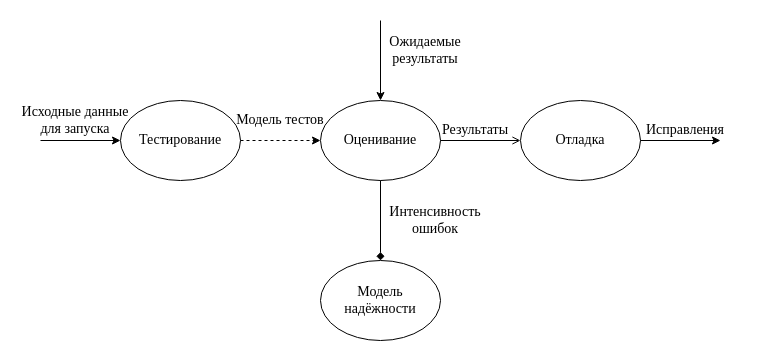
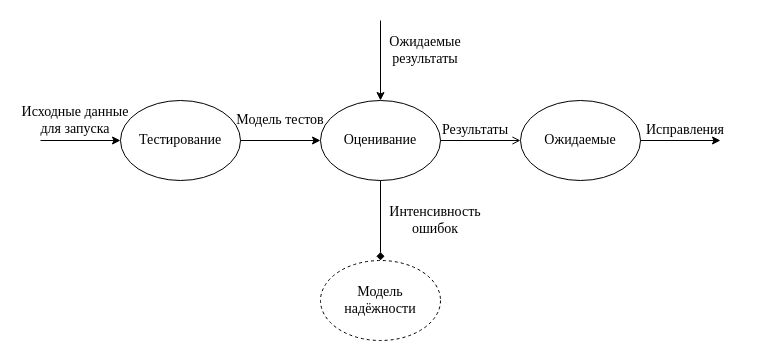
(278, 141) -> (278, 141)
(581, 141) -> (581, 141)
(381, 301) -> (381, 301)
